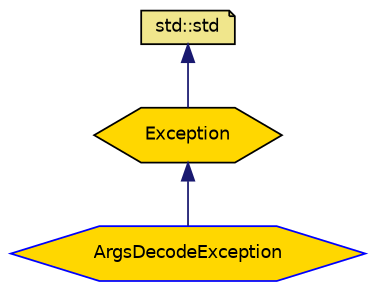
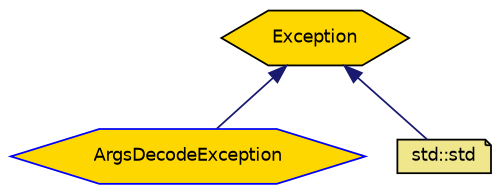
(188, 85) -> (393, 109)
